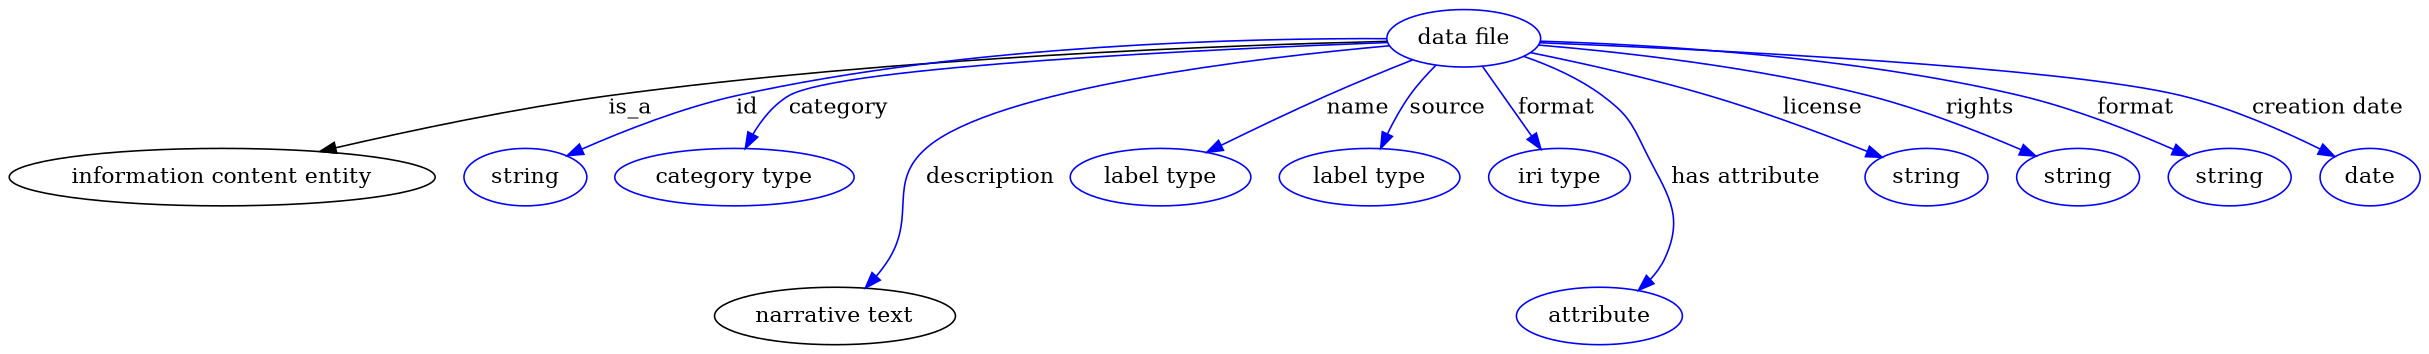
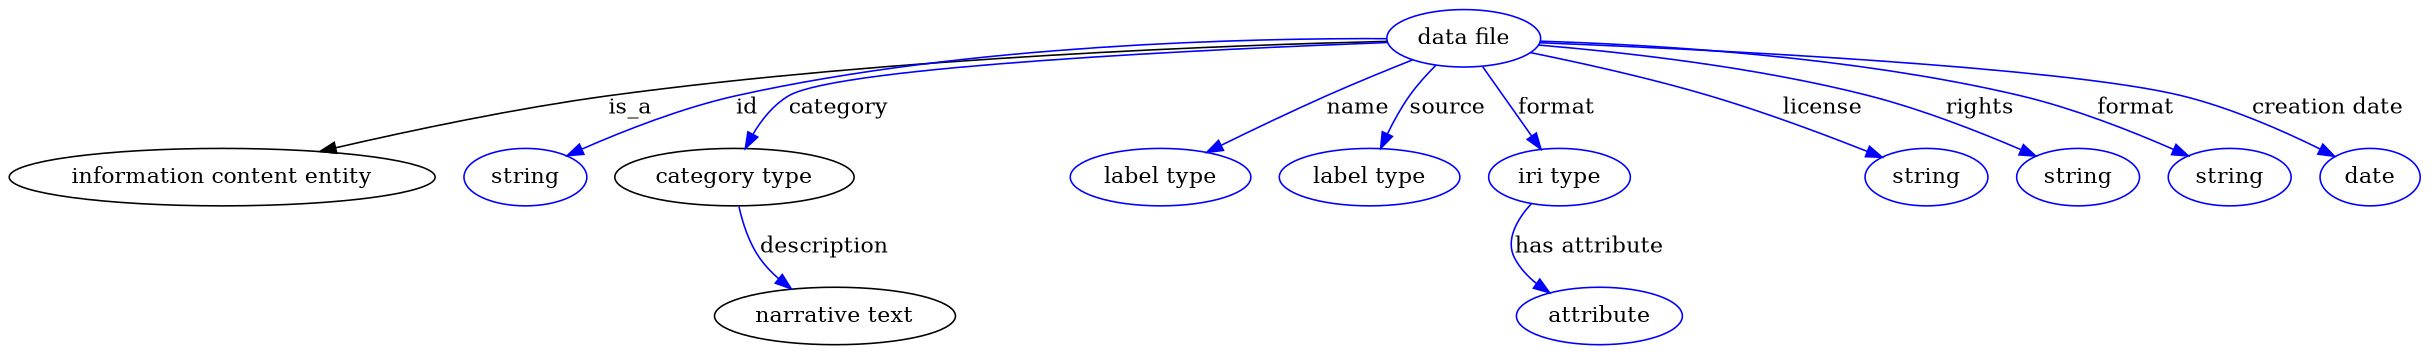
(1083, 90) -> (753, 246)
(1641, 143) -> (1511, 245)
(734, 177) -> (734, 177)
